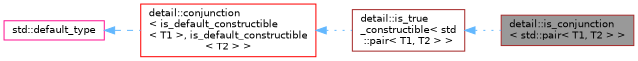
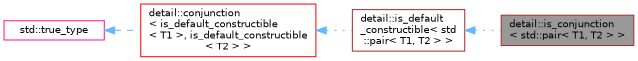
(54, 30) -> (54, 30)
(409, 30) -> (409, 30)
